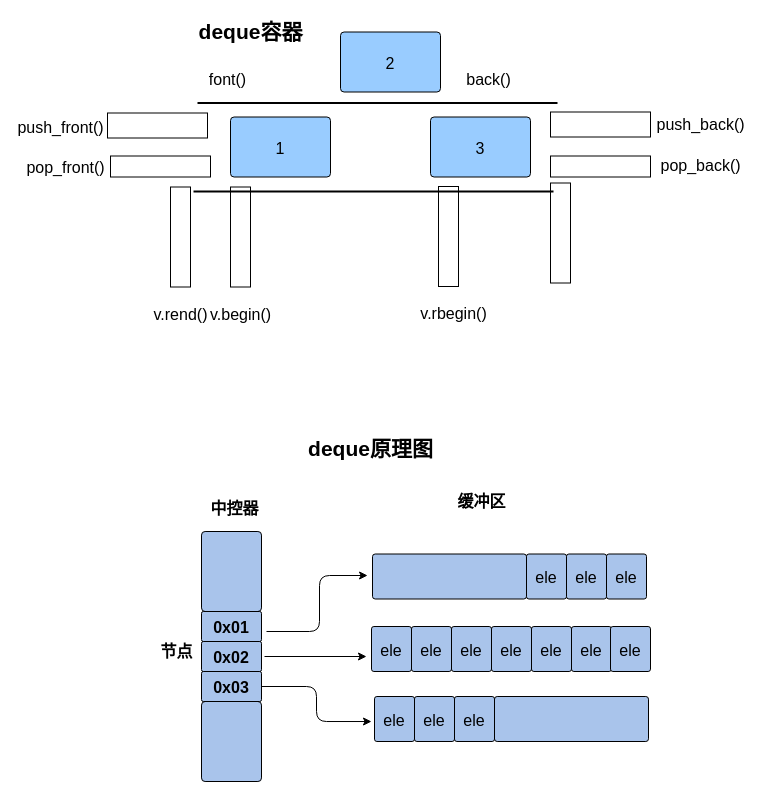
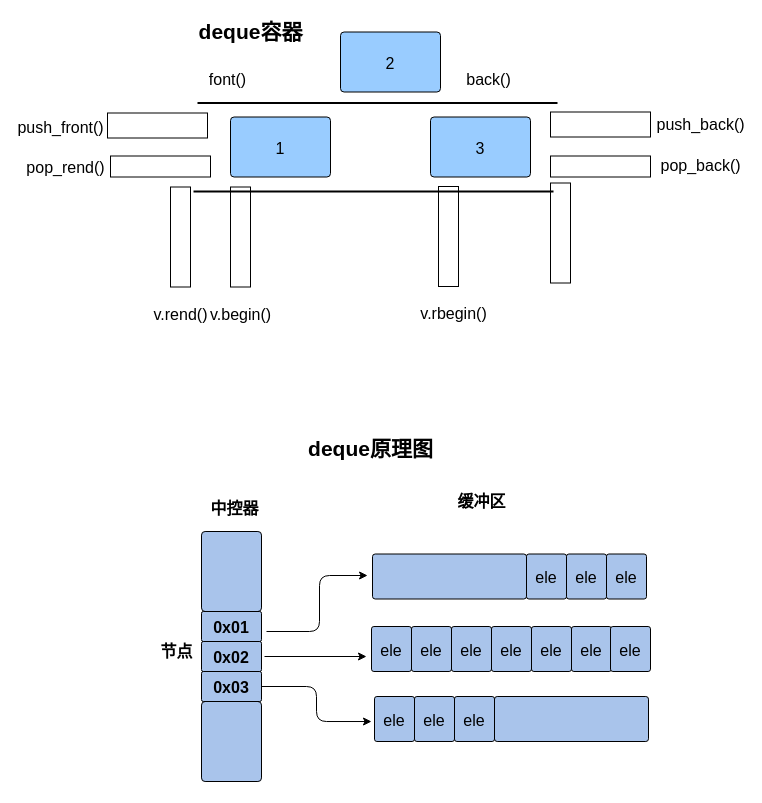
(66, 168) -> (66, 168)
